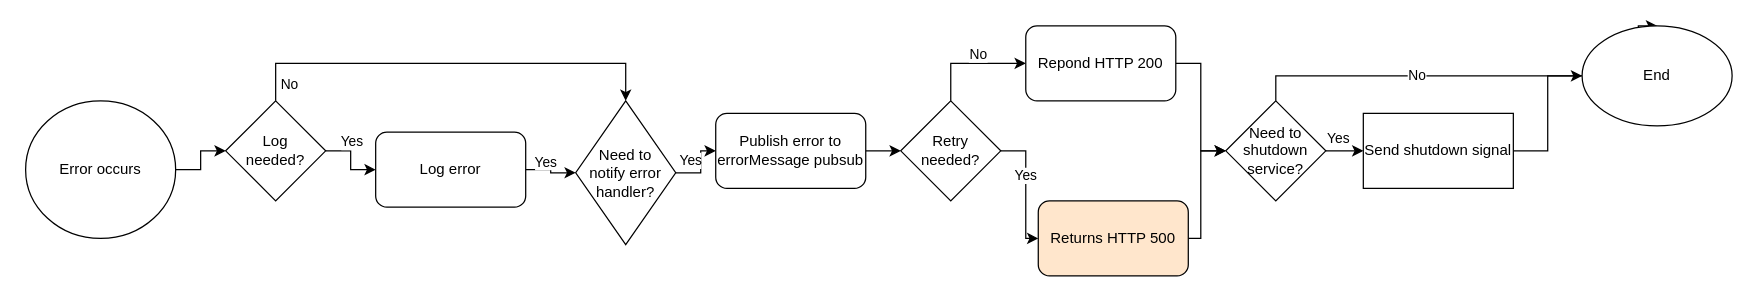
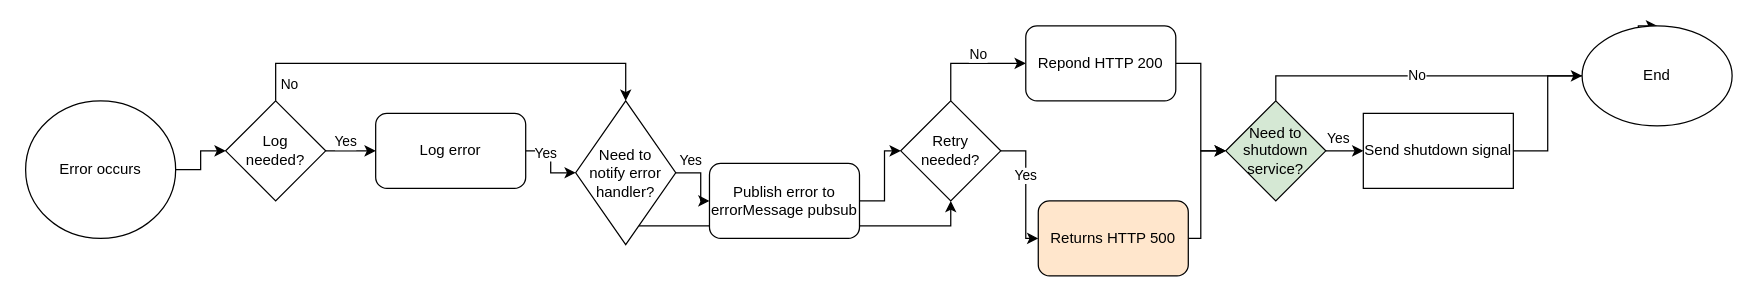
(791, 151) -> (784, 201)
(1276, 151) -> (1276, 151)
(451, 169) -> (451, 151)
none -> (913, 226)
